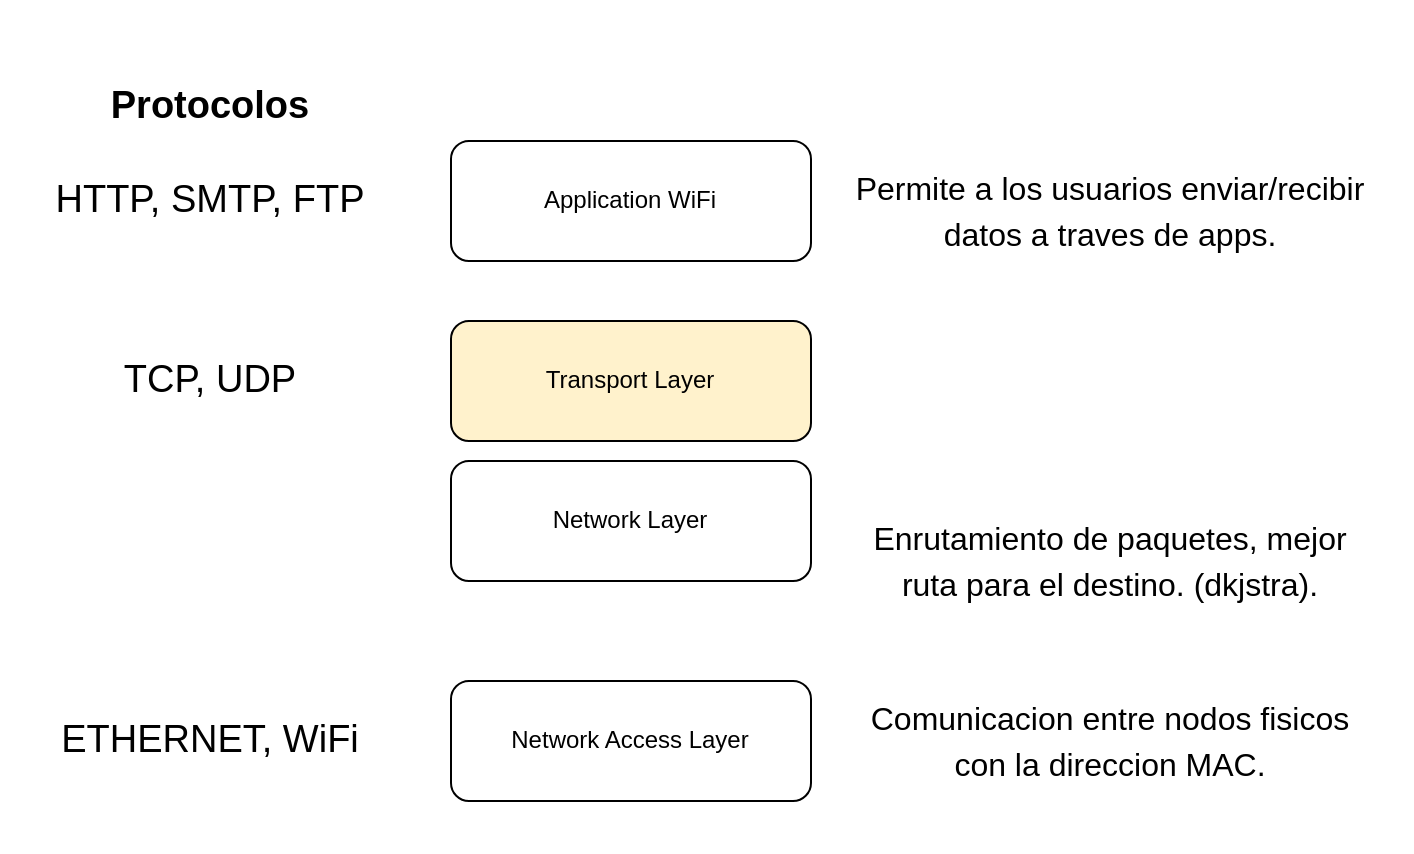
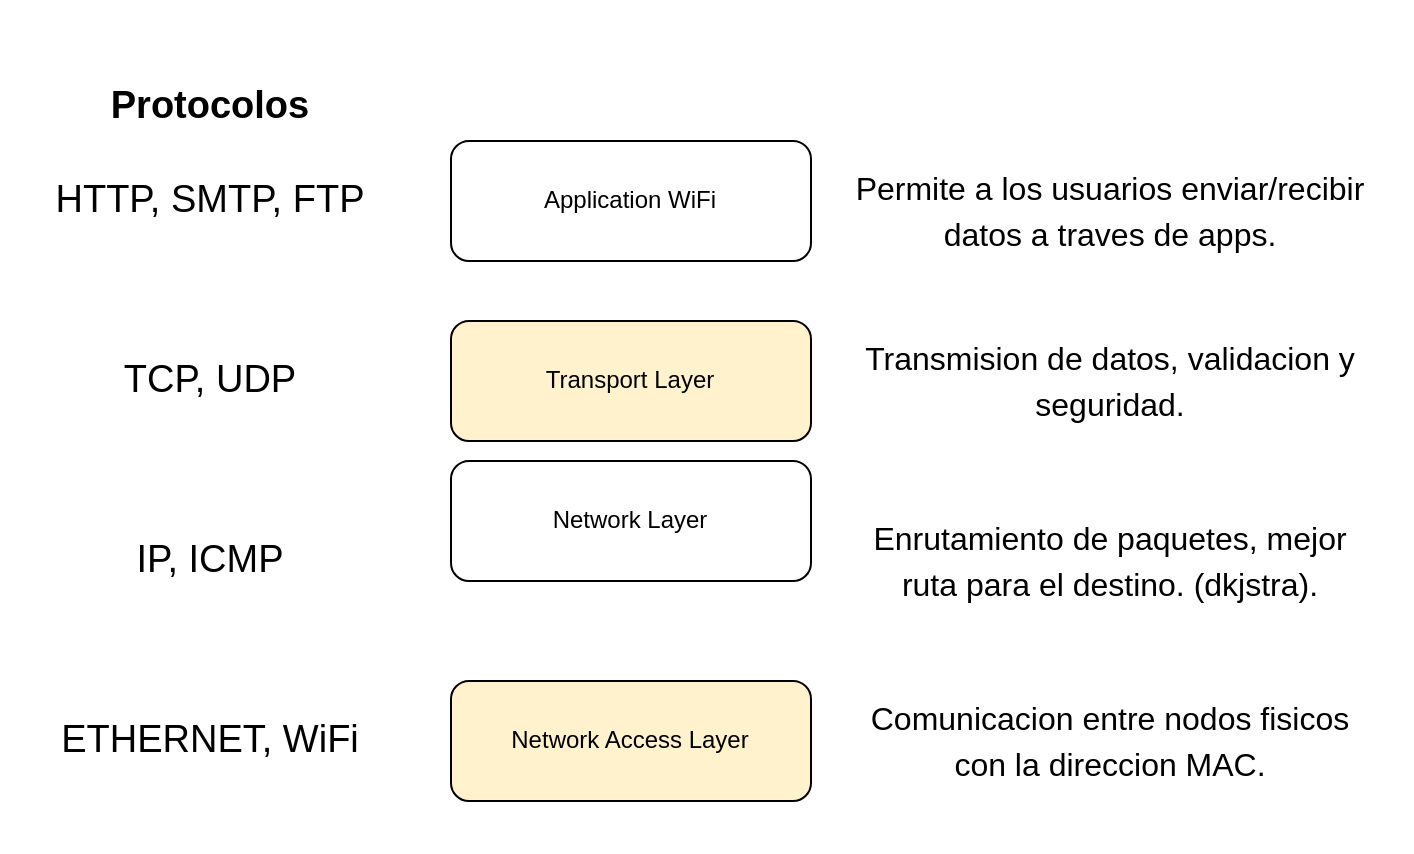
none -> (1111, 381)
none -> (211, 561)
(631, 741) -> (631, 741)
